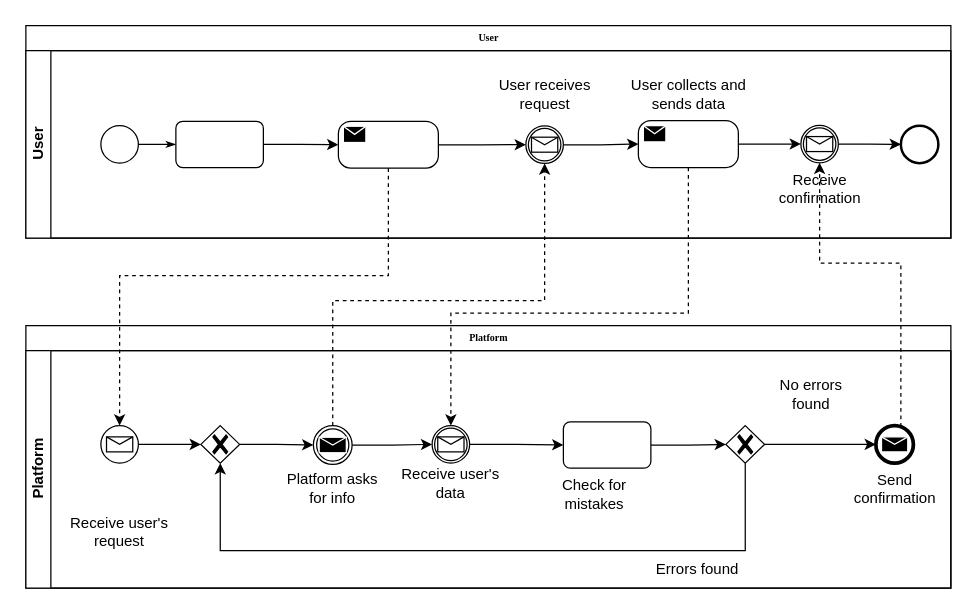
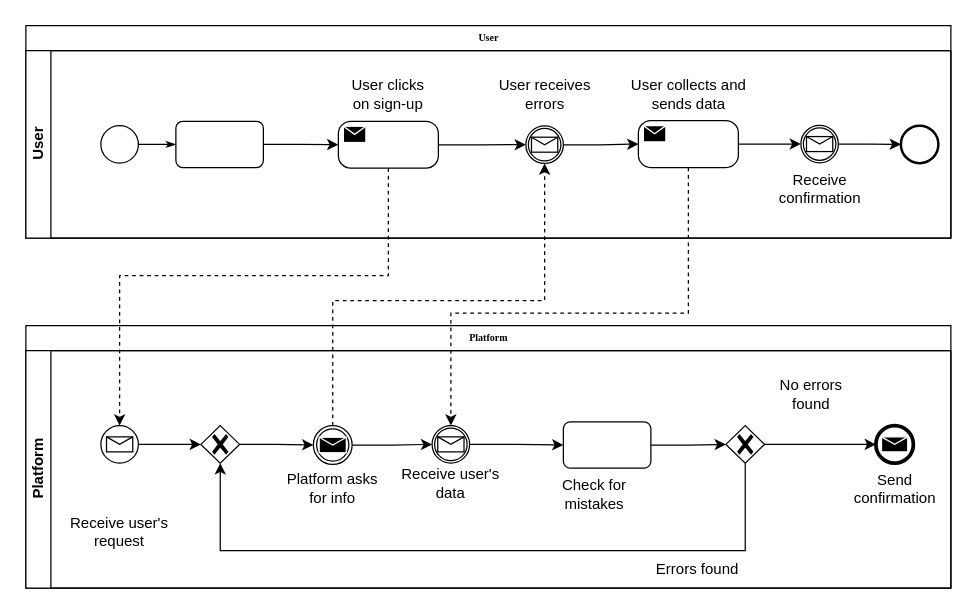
none -> (388, 94)
(545, 94) -> (545, 94)
(896, 263) -> none
